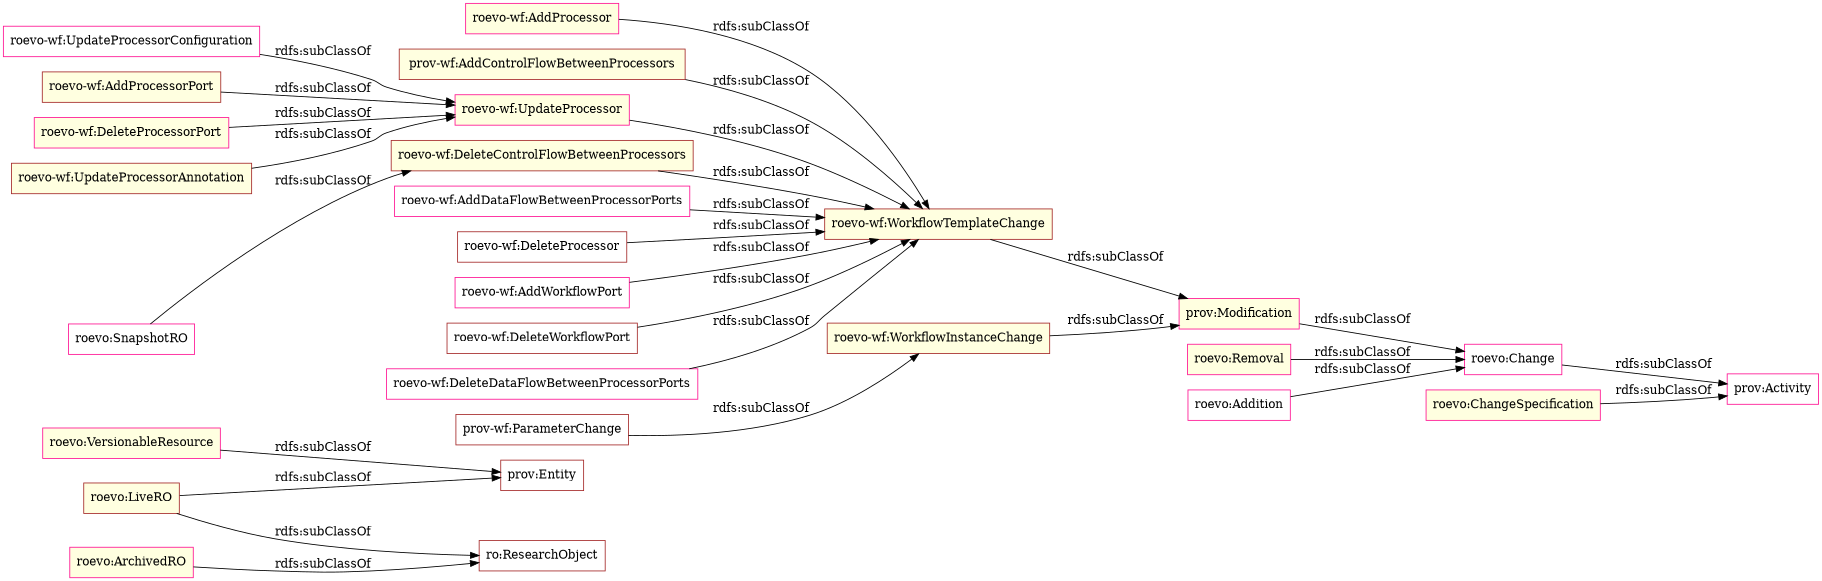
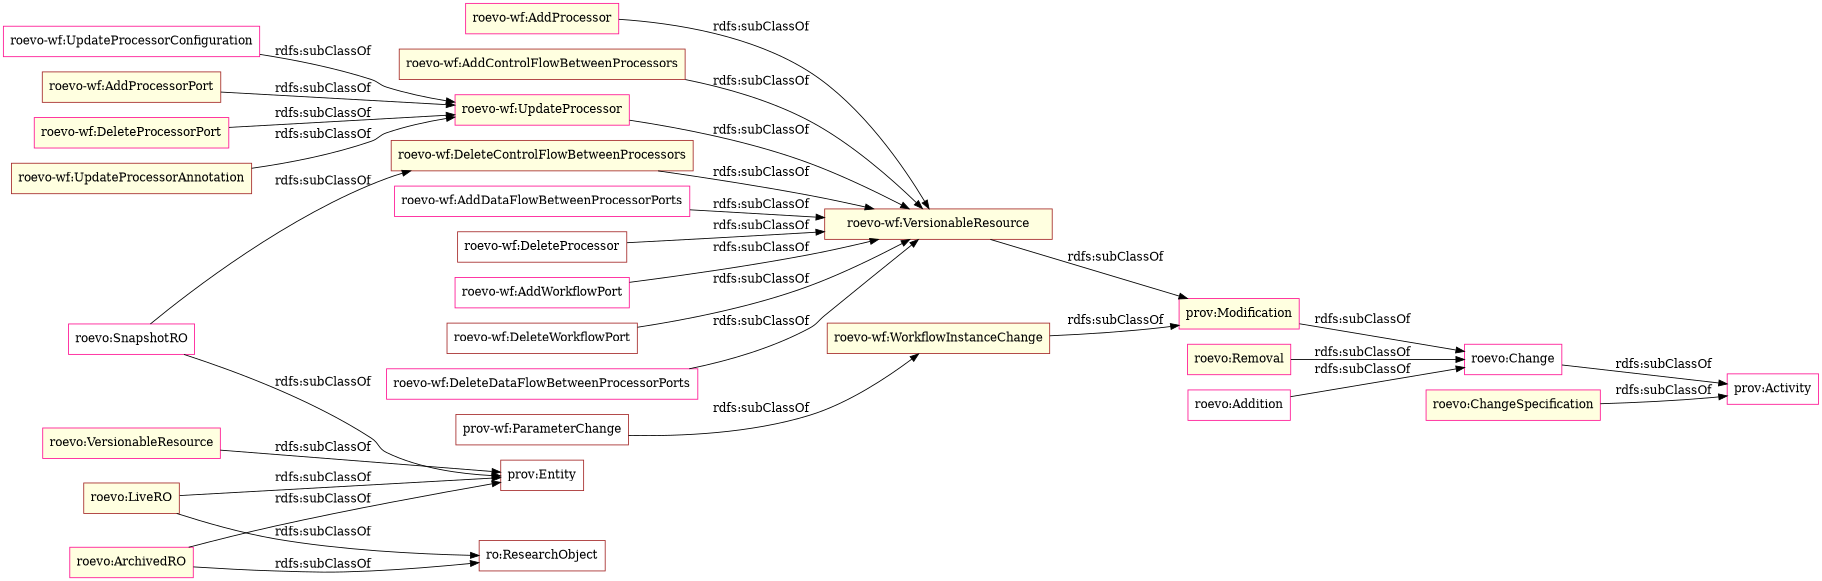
(542, 64) -> (542, 64)
(938, 224) -> (938, 224)
none -> (339, 419)
none -> (340, 512)
